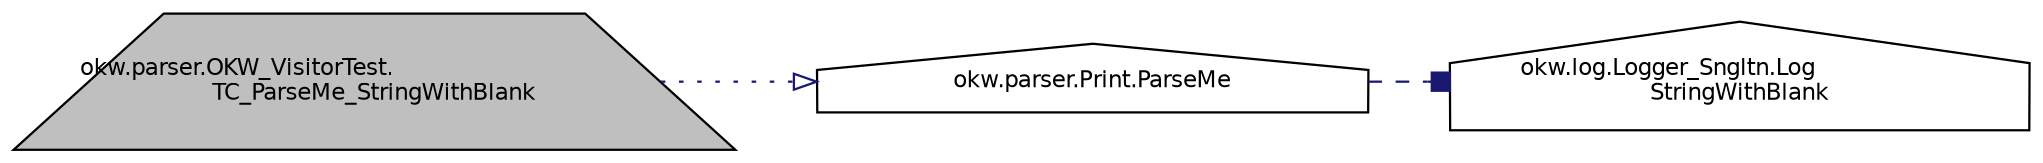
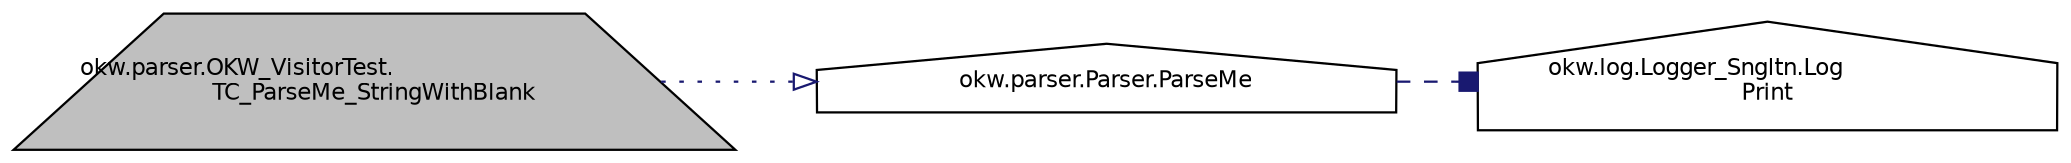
(1093, 82) -> (1107, 82)
(1740, 82) -> (1768, 82)
